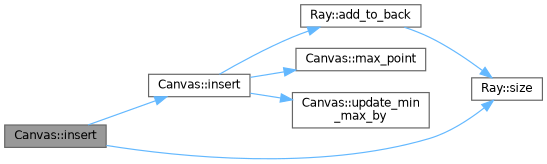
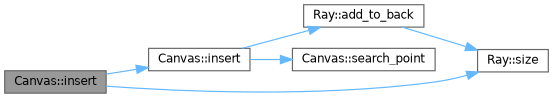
(361, 60) -> (364, 60)
(361, 110) -> none
